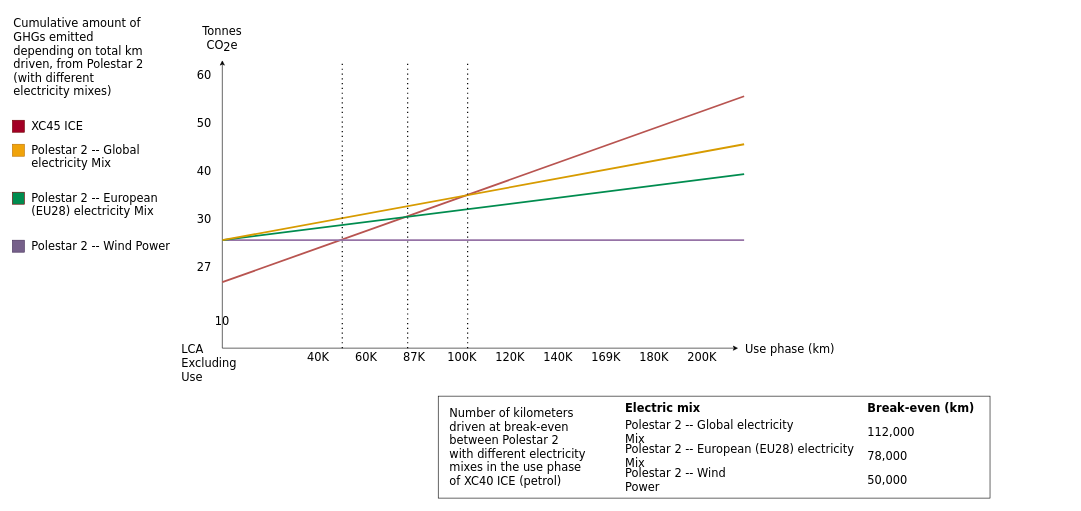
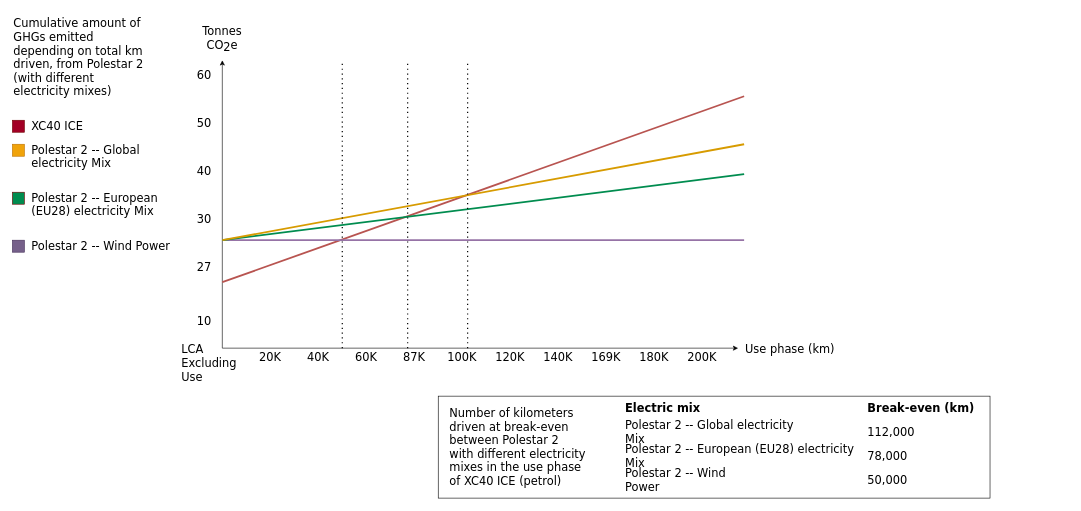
(56, 126) -> (56, 126)
(222, 321) -> (204, 321)
none -> (270, 357)
